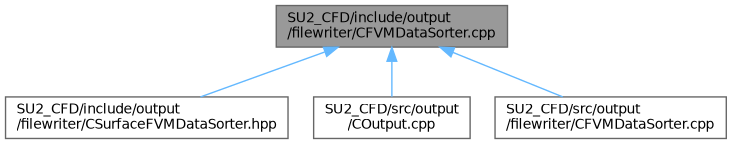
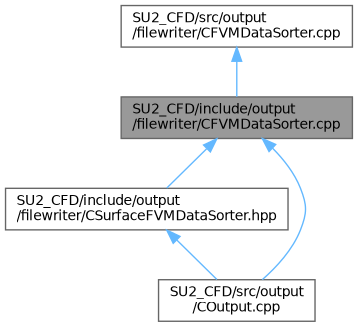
(508, 75) -> (237, 79)
none -> (197, 260)
